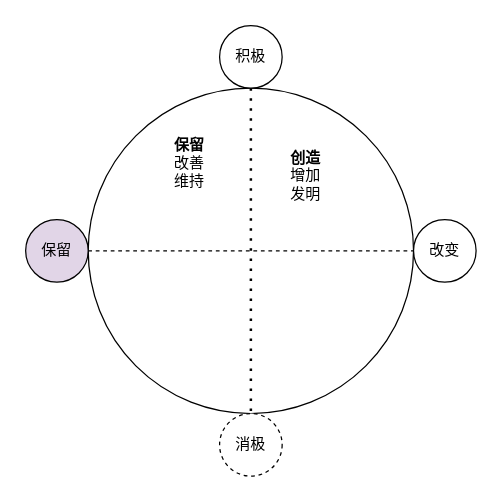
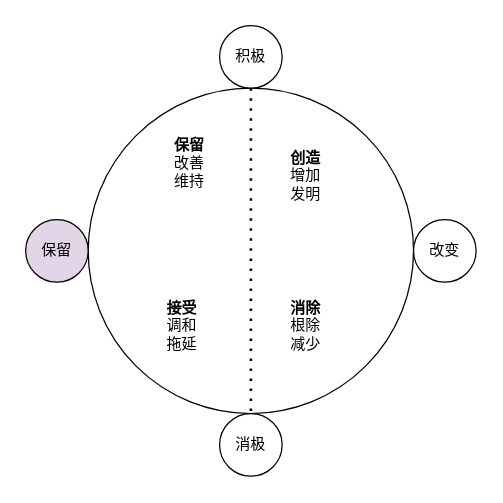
(248, 251) -> none
none -> (182, 325)
none -> (306, 326)
(251, 444) -> (251, 444)
